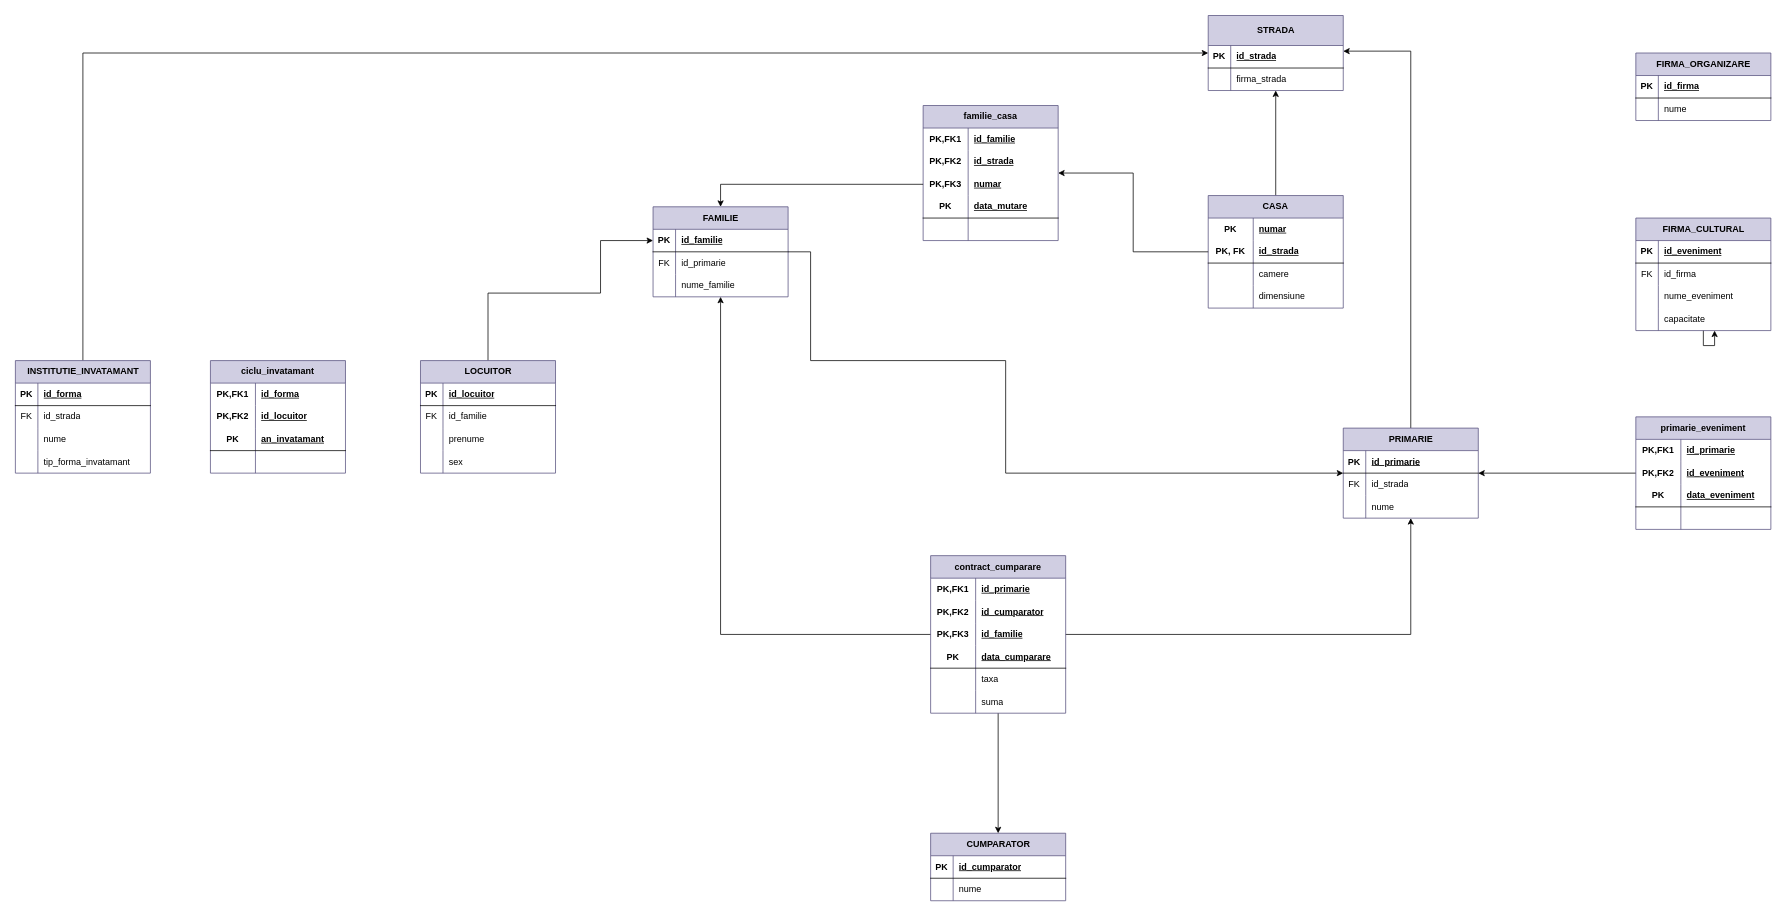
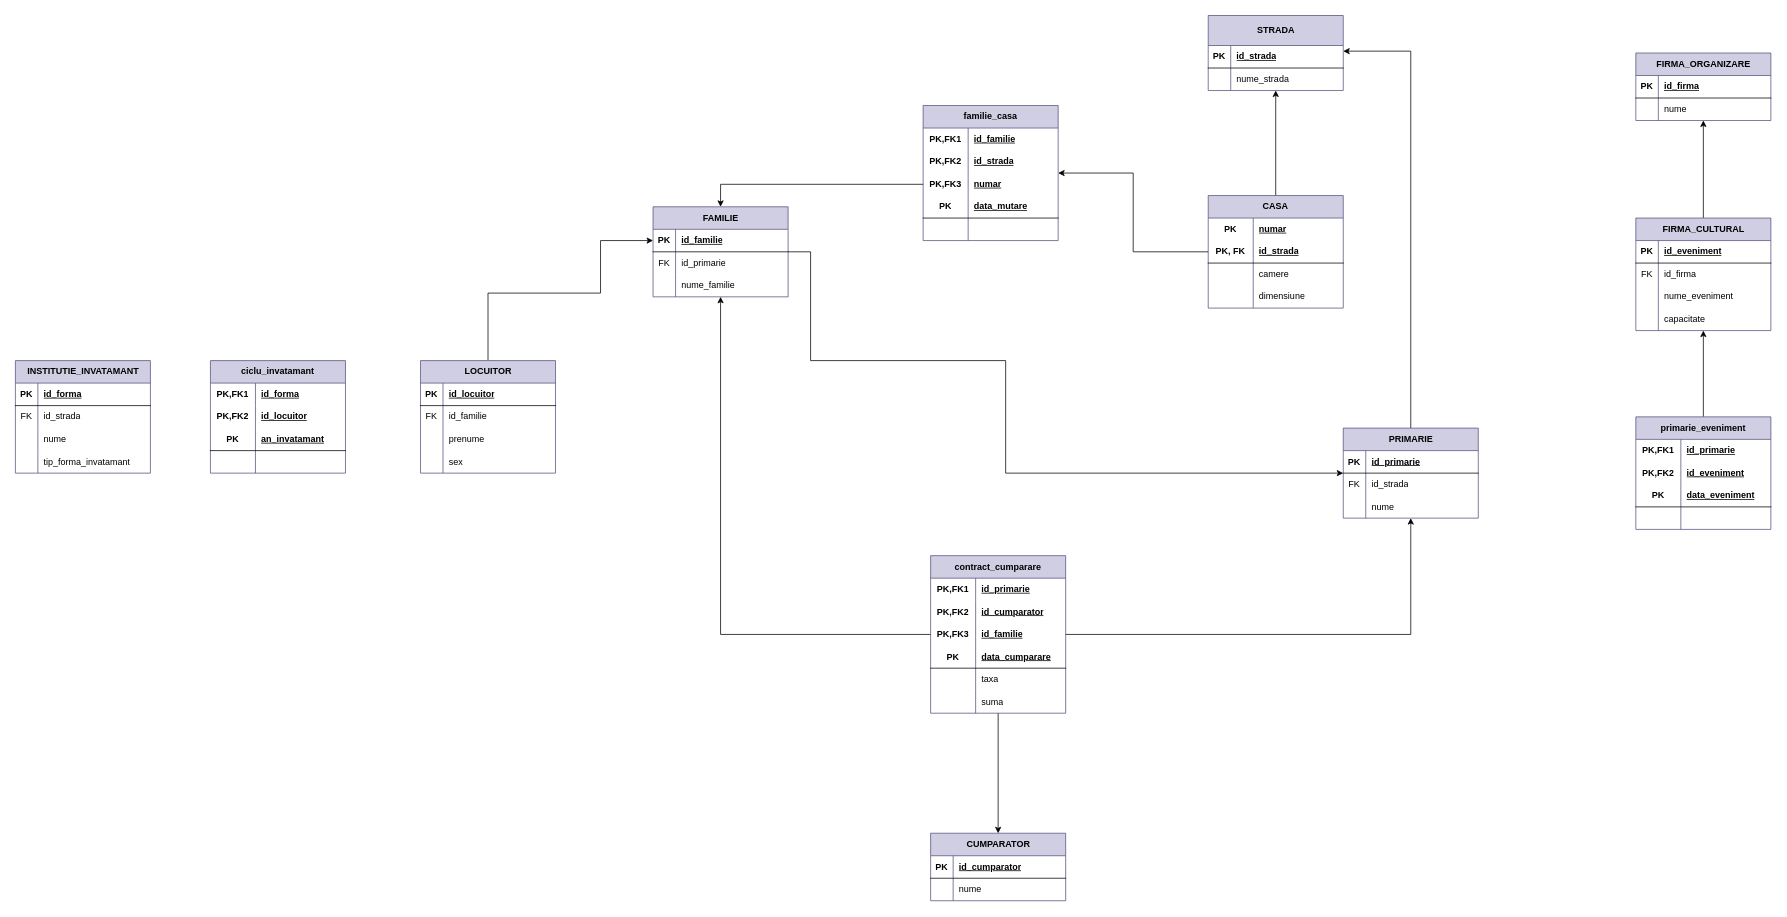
(83, 53) -> none
(1265, 79) -> (1264, 79)
(1714, 345) -> (1703, 172)
none -> (1703, 382)
(1485, 473) -> none
